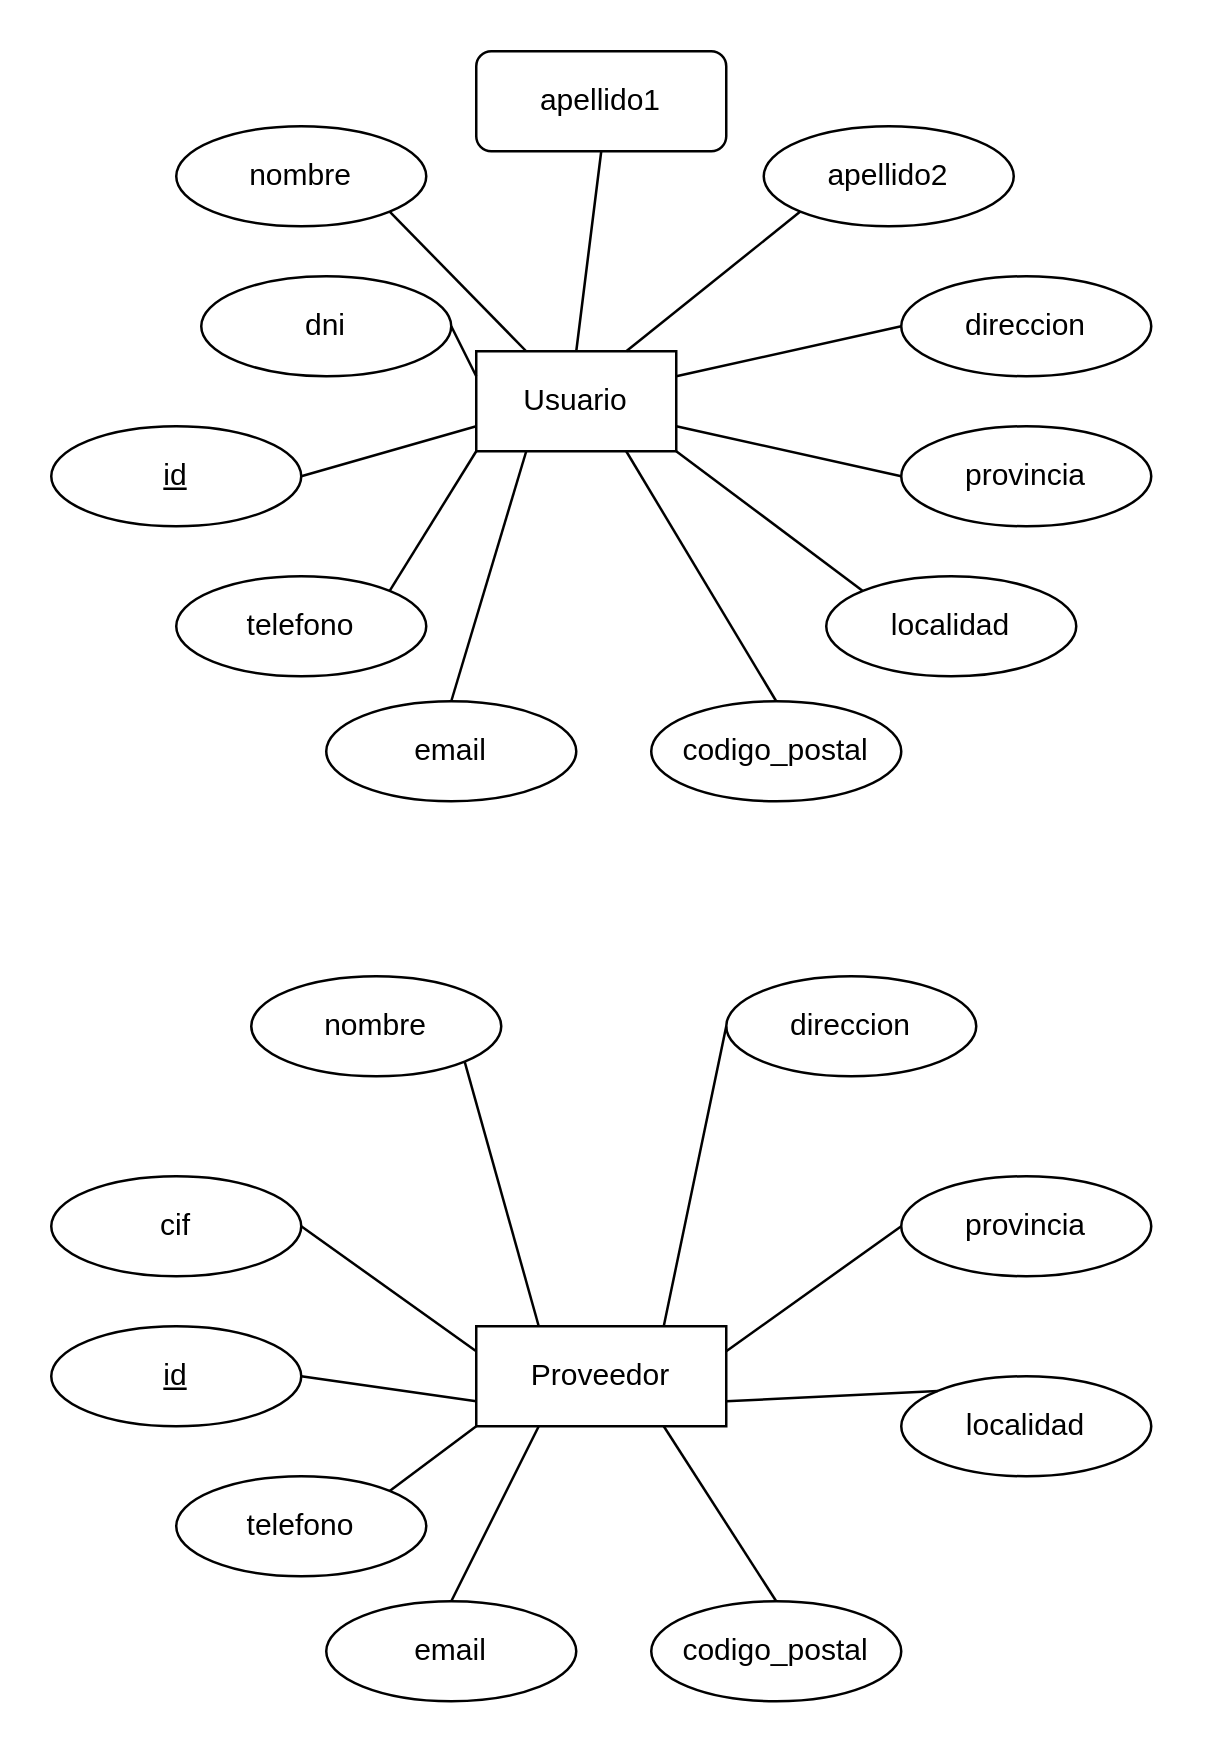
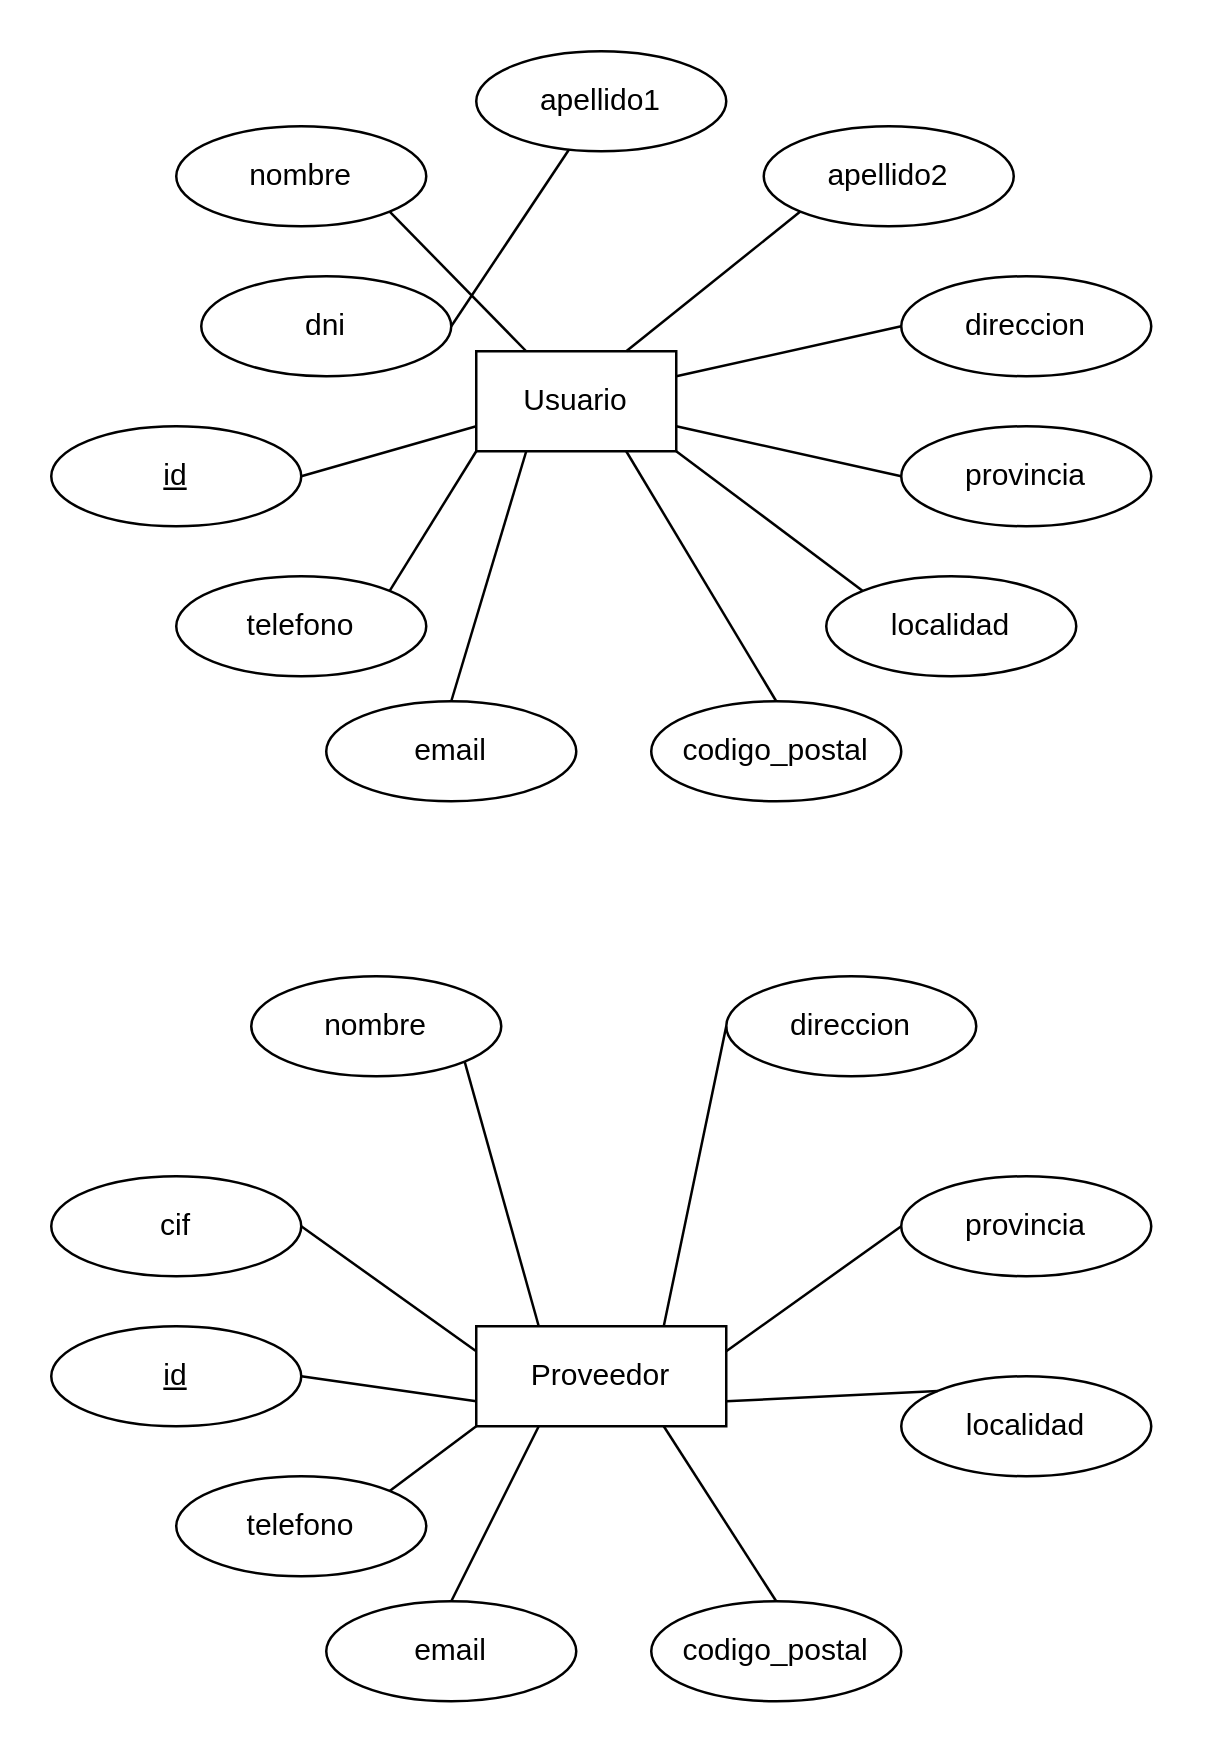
(601, 101) -> (601, 101)
(589, 251) -> none
(464, 351) -> (521, 221)
